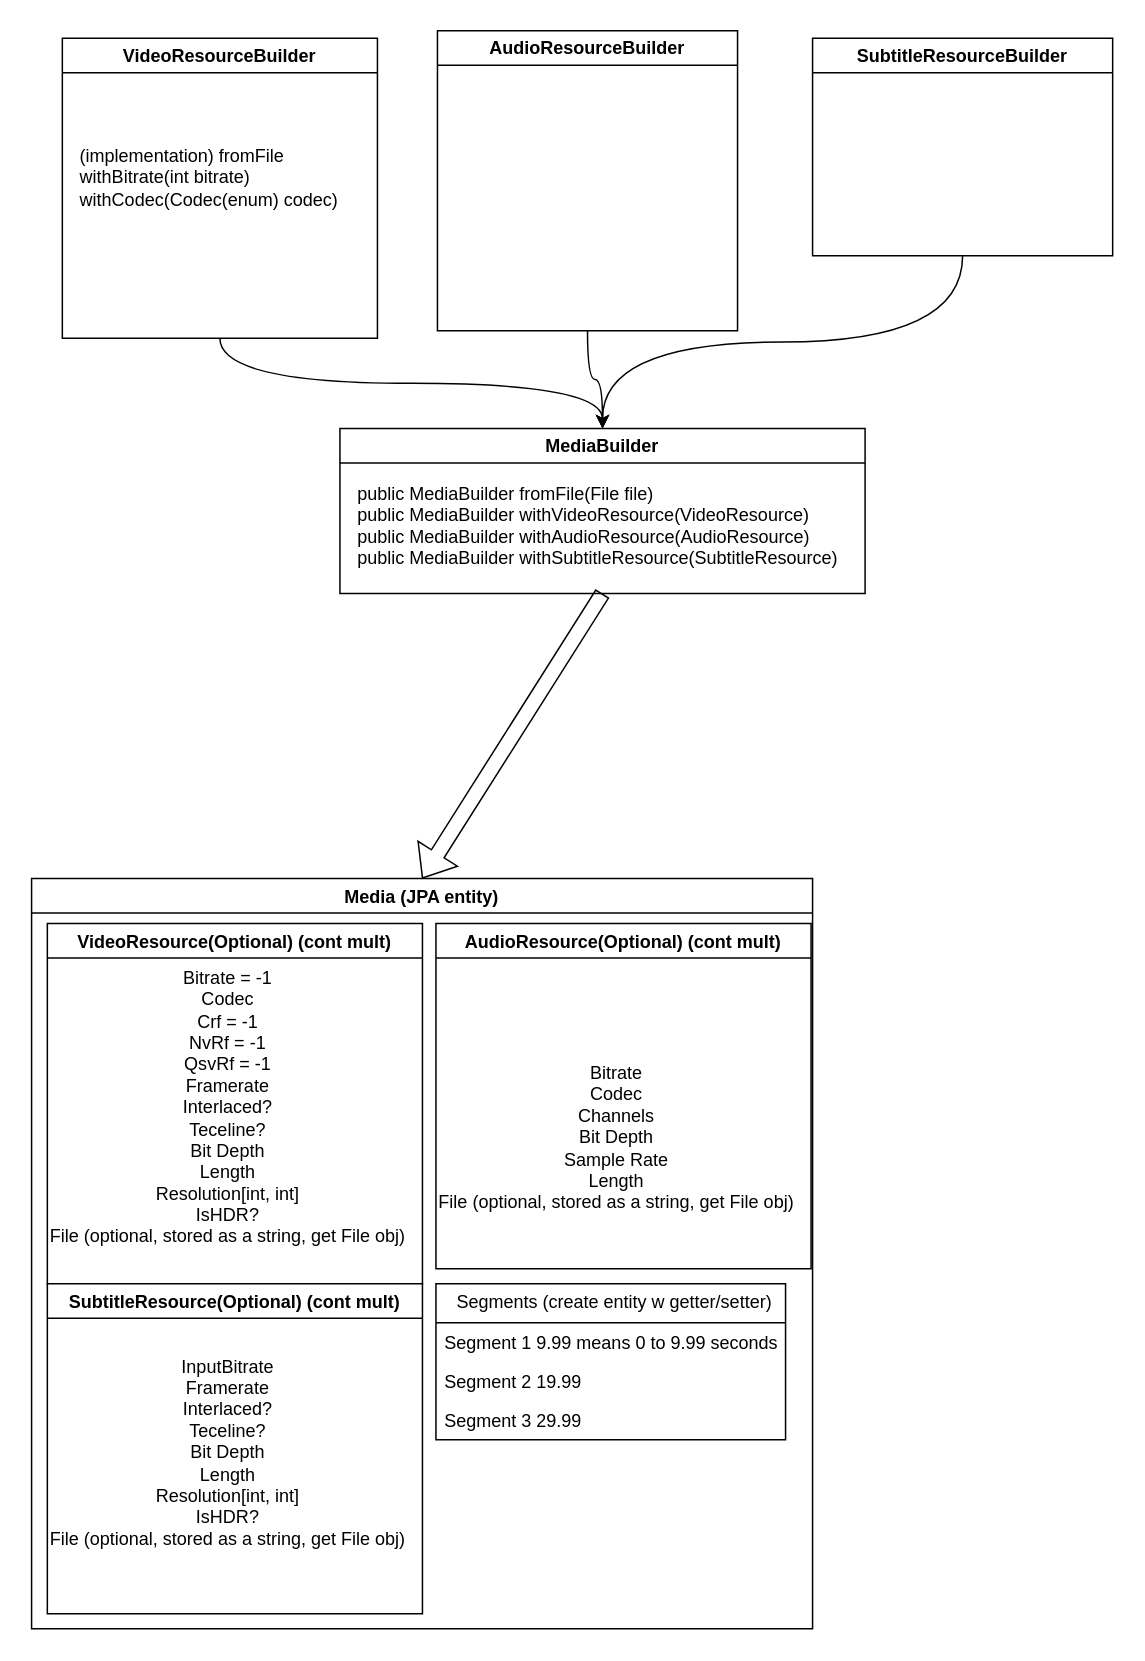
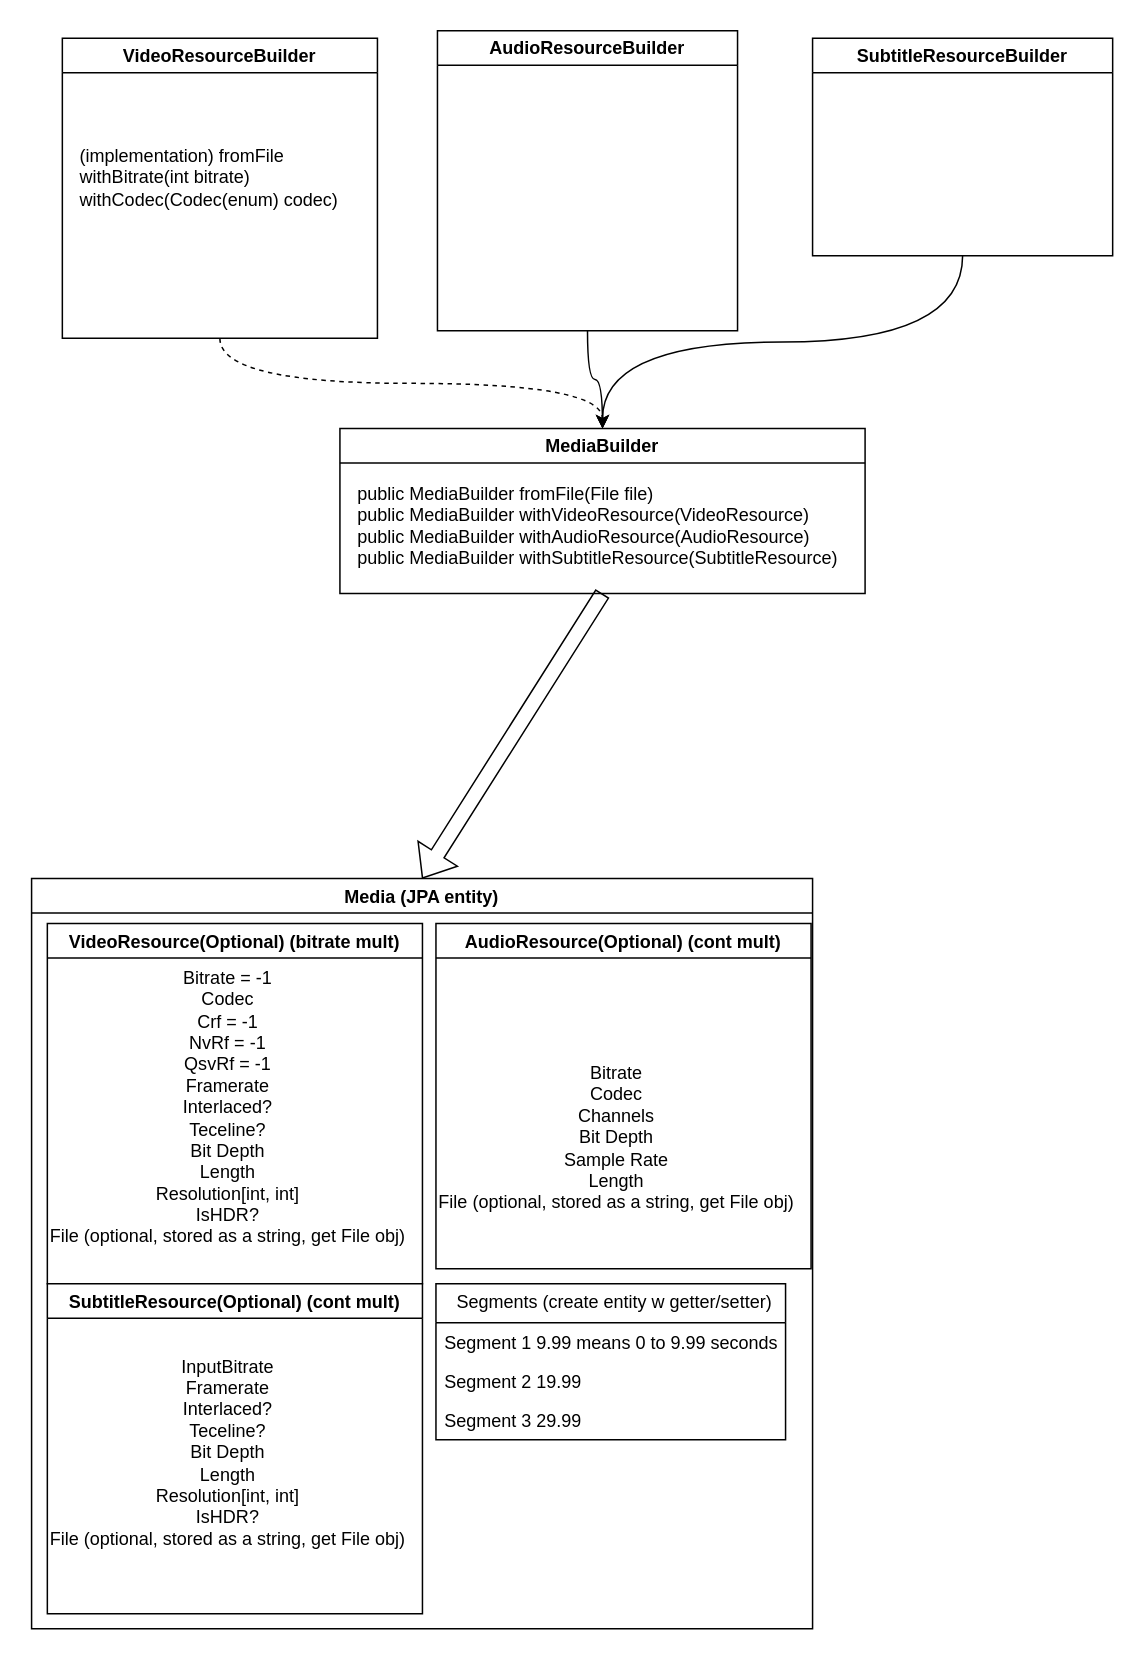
(407, 383) -> (407, 383)
(601, 391) -> (601, 392)
(234, 941) -> (234, 941)
